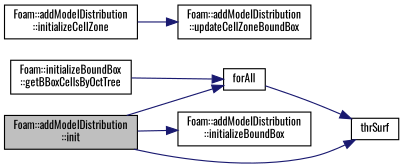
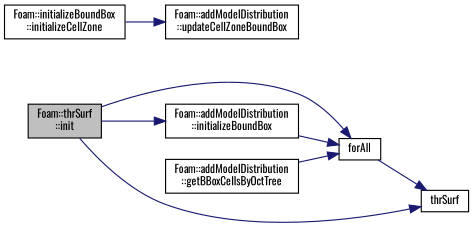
(71, 22) -> (65, 22)
(71, 77) -> (232, 176)
(71, 132) -> (65, 121)
none -> (313, 139)
